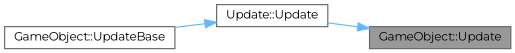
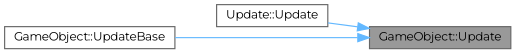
(190, 26) -> (266, 38)
